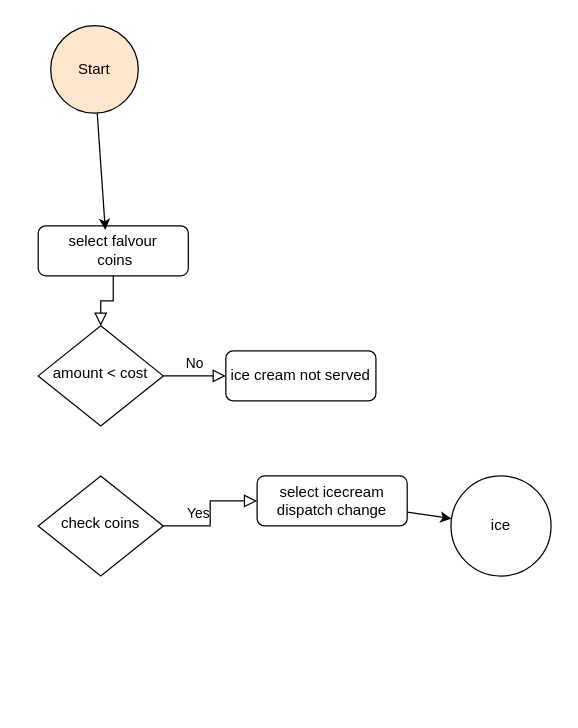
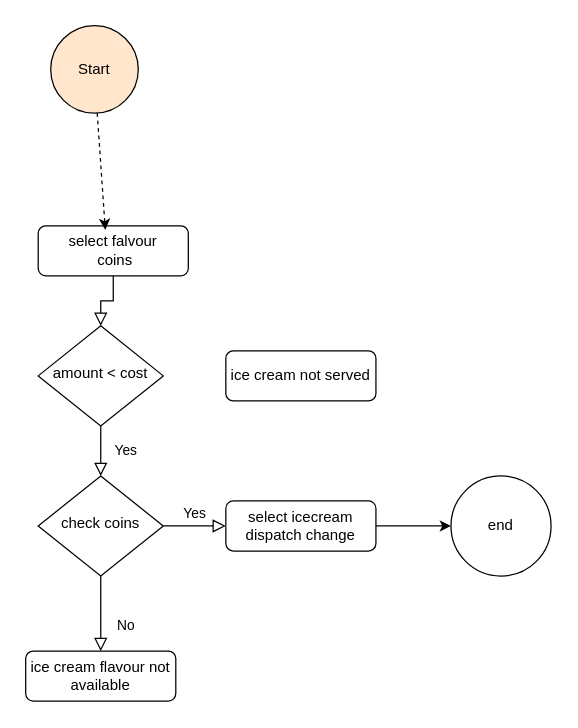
(101, 167) -> (101, 167)
(188, 376) -> none
none -> (101, 444)
(332, 501) -> (301, 526)
(501, 526) -> (501, 526)
none -> (101, 607)
none -> (101, 676)
